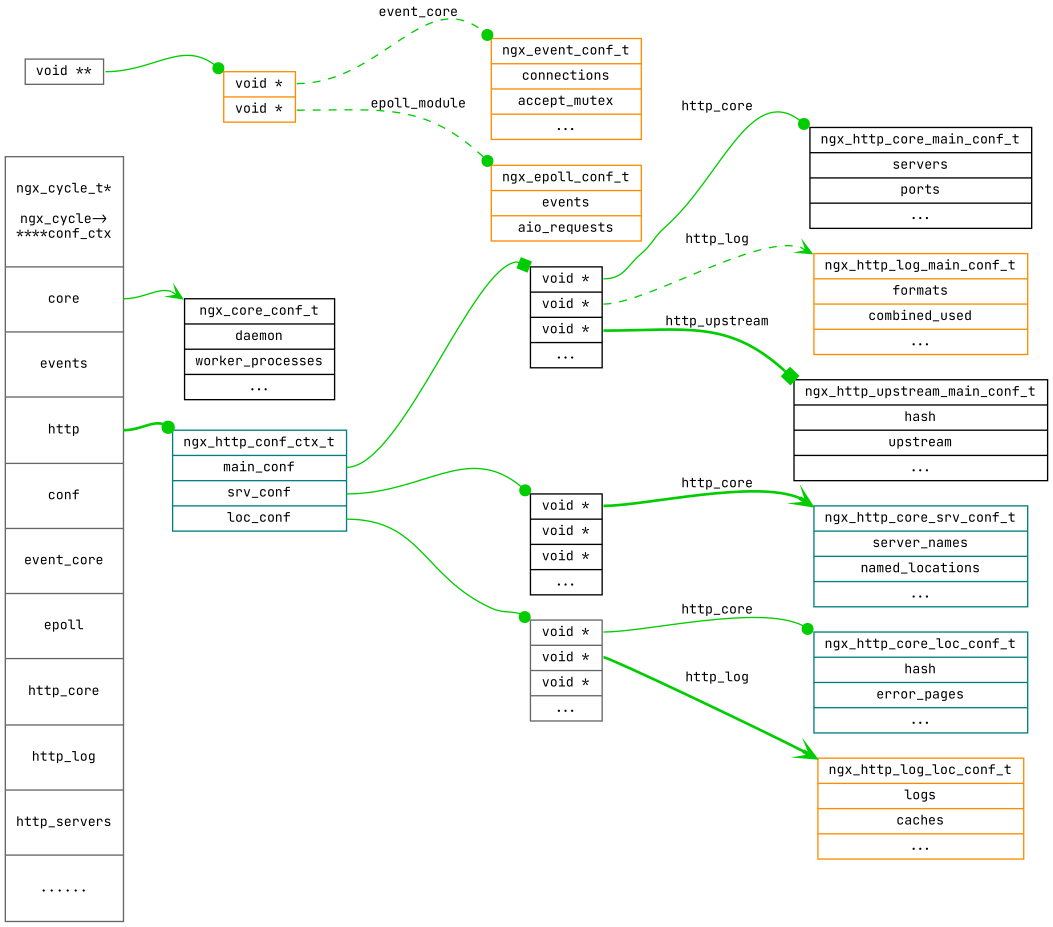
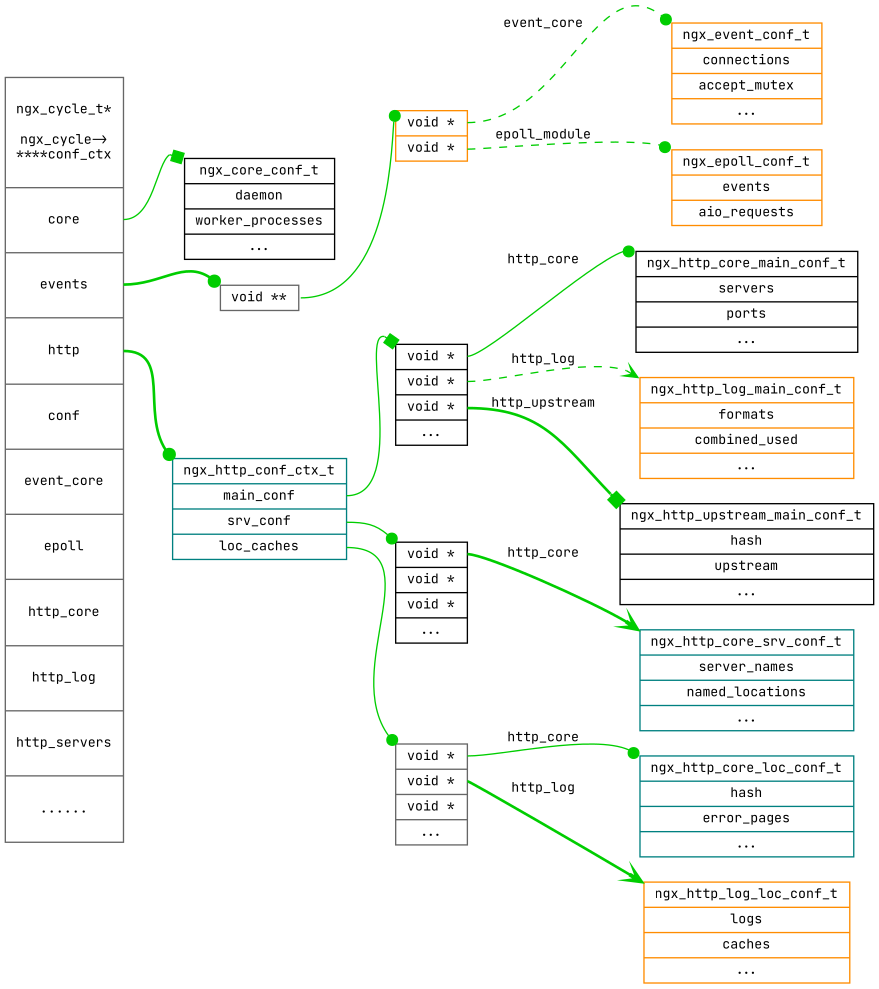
none -> (167, 276)
(147, 294) -> (152, 192)
(260, 518) -> (260, 546)
